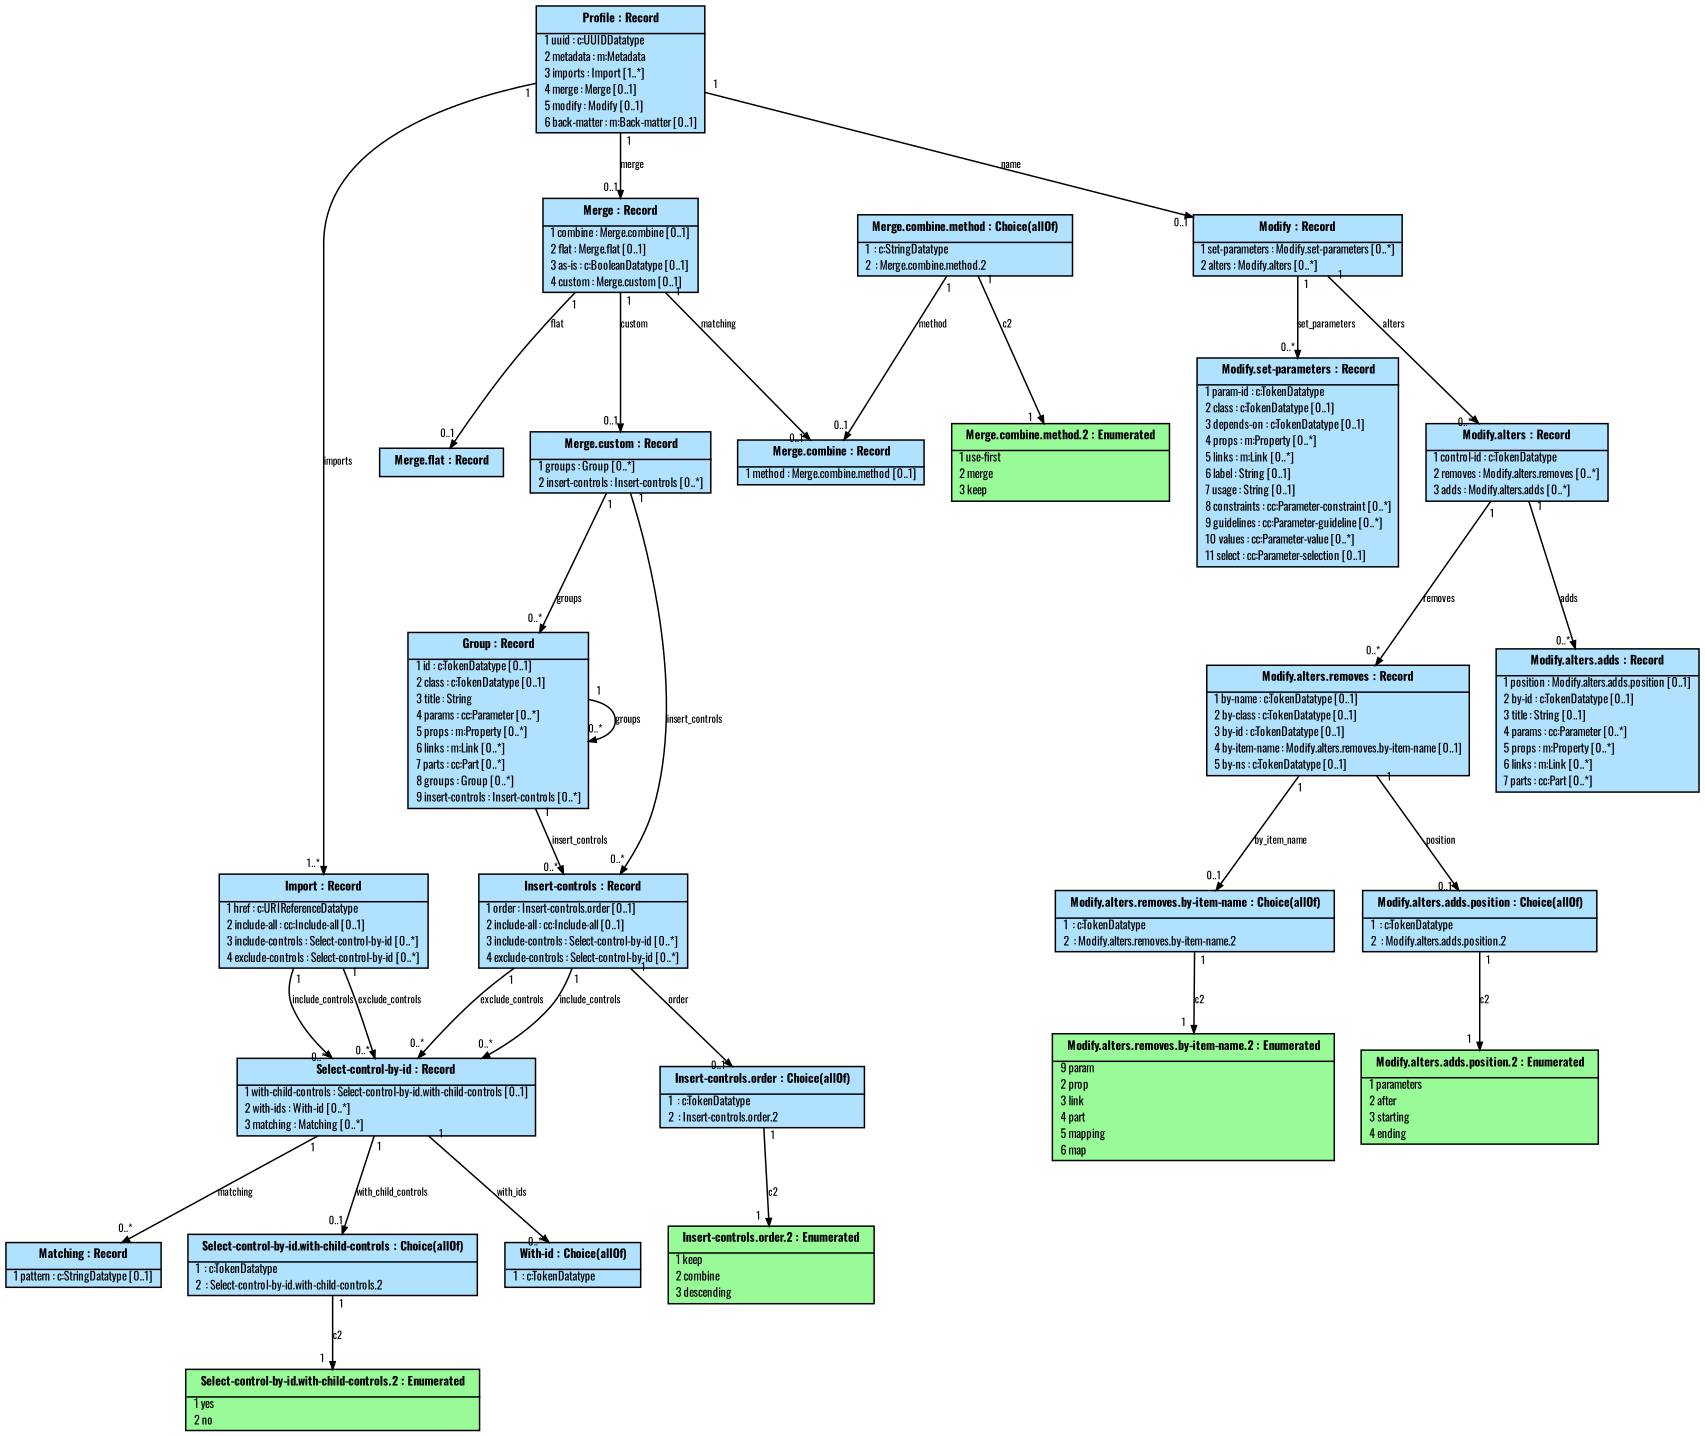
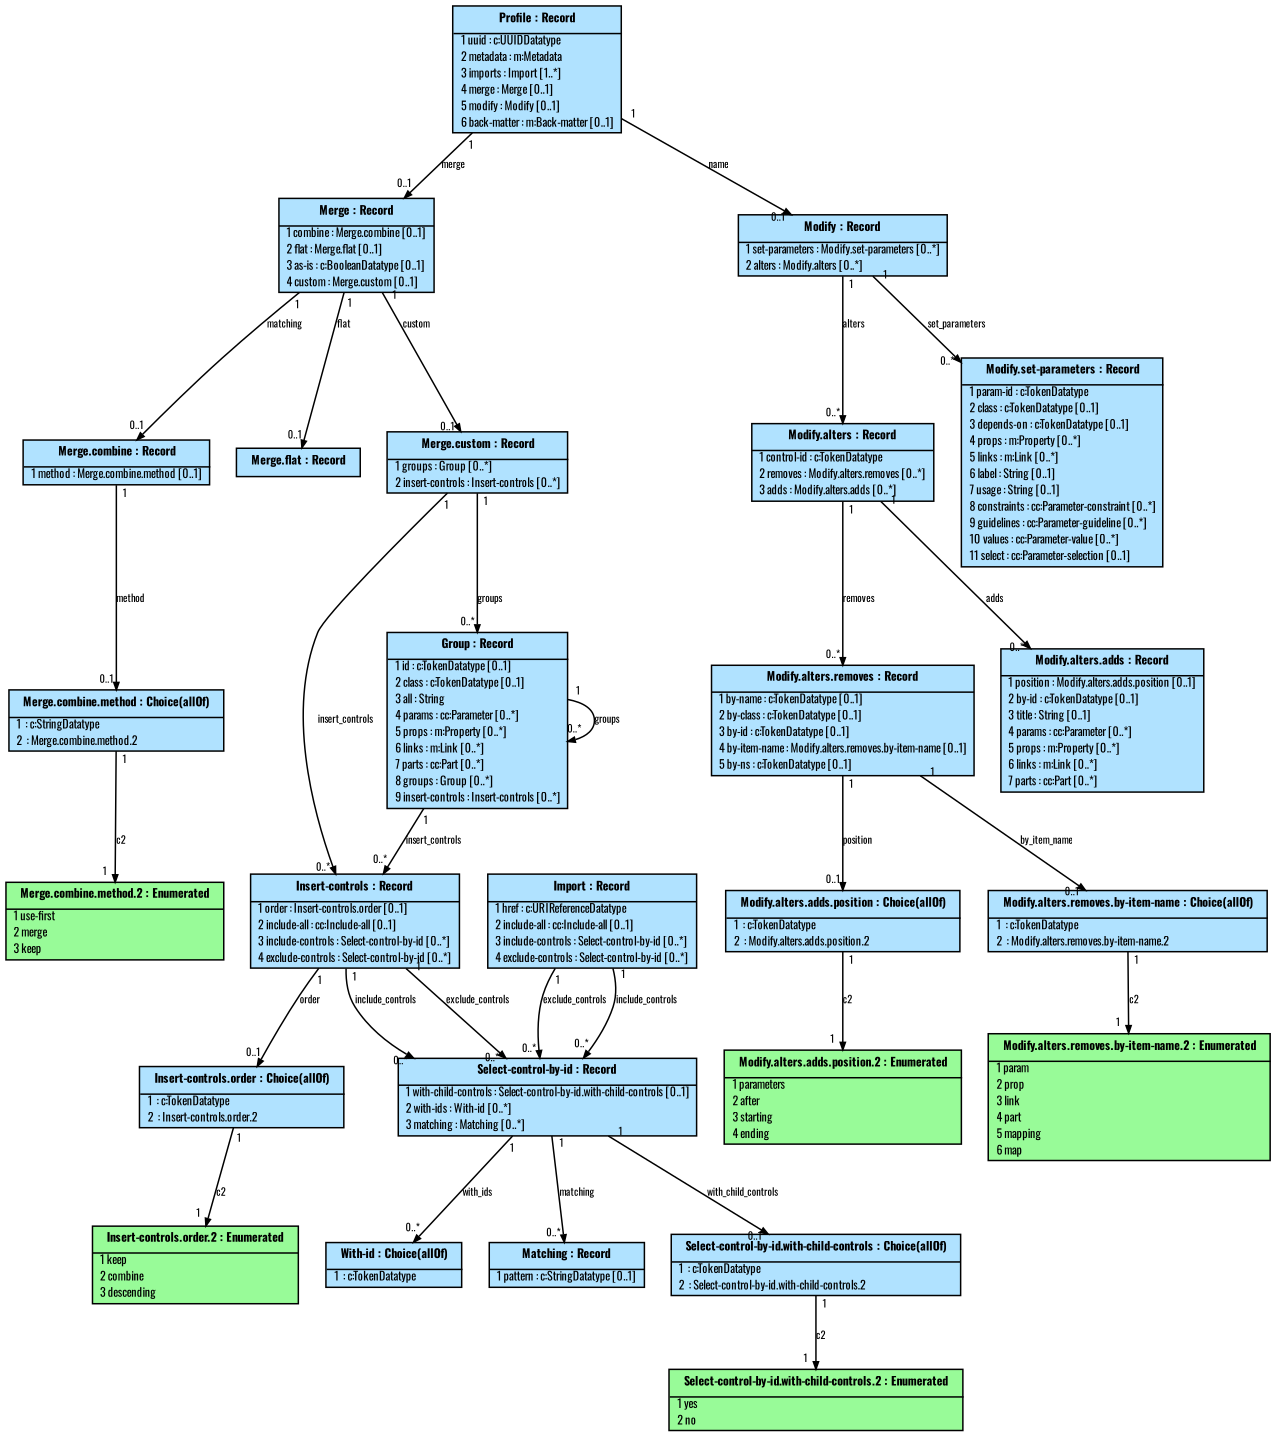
(898, 355) -> (116, 584)
(324, 412) -> none
(445, 700) -> (421, 700)
(1078, 1069) -> (1013, 1069)
